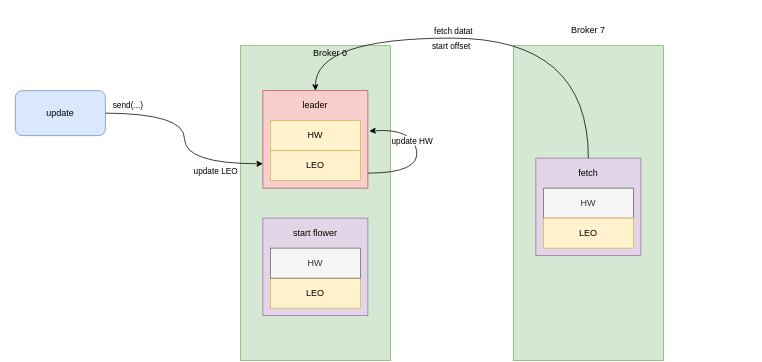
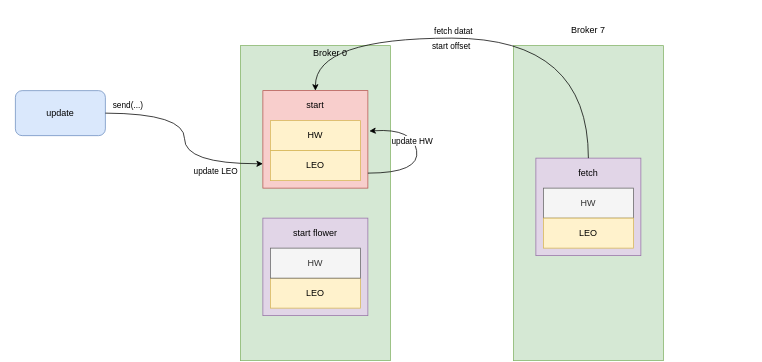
(315, 105) -> (315, 105)
